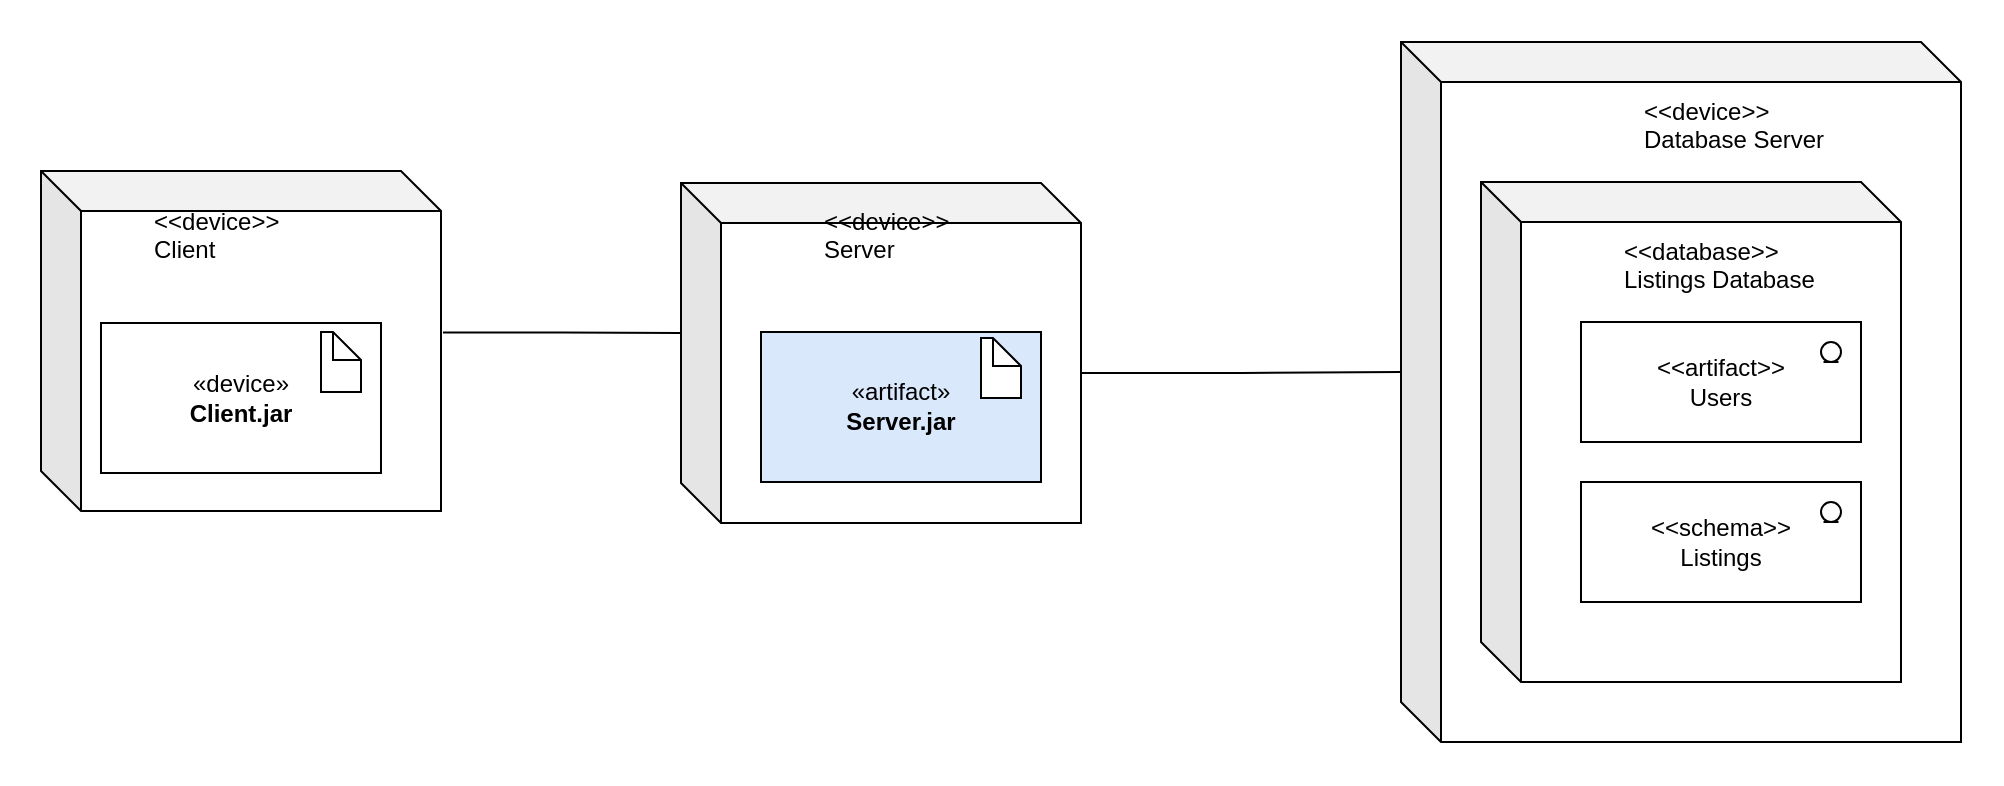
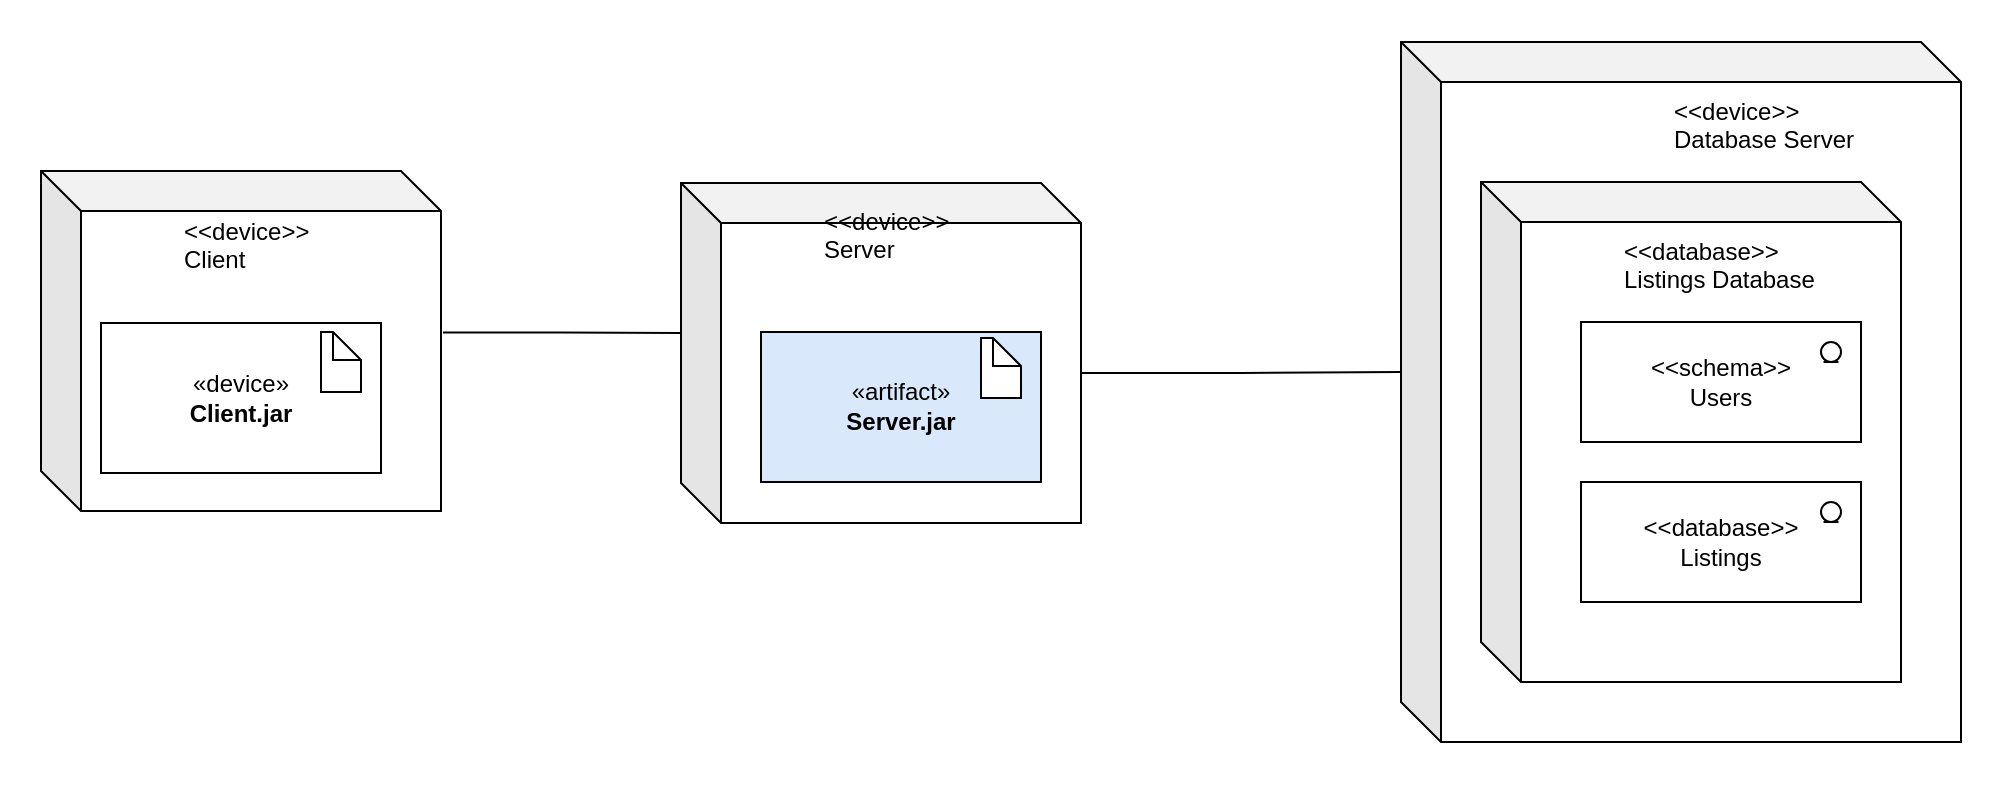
(1751, 122) -> (1781, 122)
(231, 233) -> (261, 243)
(1722, 383) -> (1722, 383)
(1722, 543) -> (1722, 543)
